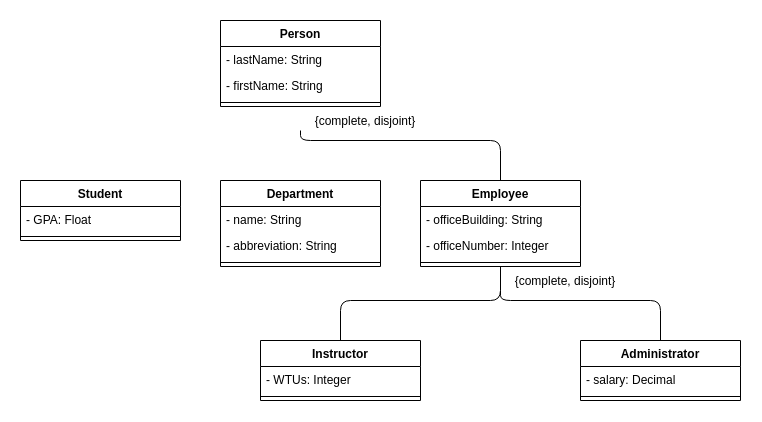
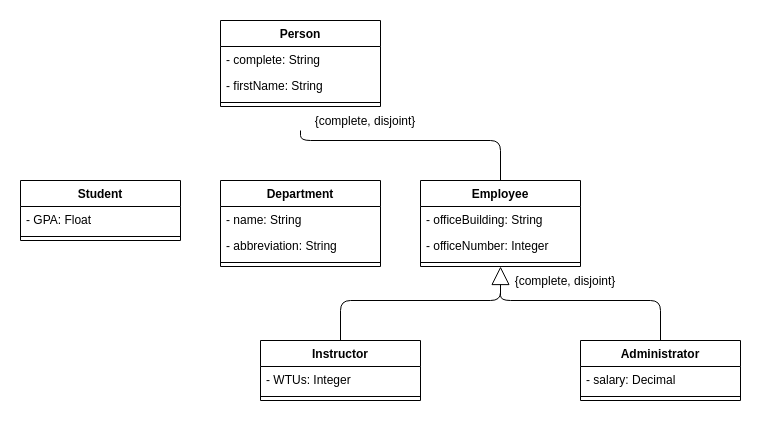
(279, 61) -> (279, 61)
(501, 278) -> (501, 286)
